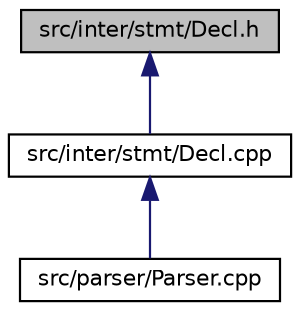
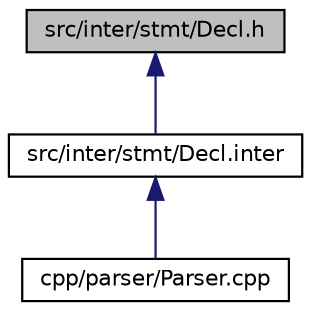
(150, 156) -> (156, 156)
(150, 280) -> (156, 280)
